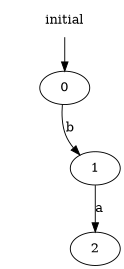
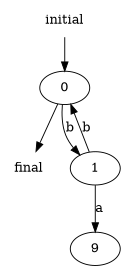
none -> (82, 132)
none -> (29, 168)
(95, 249) -> (95, 249)
